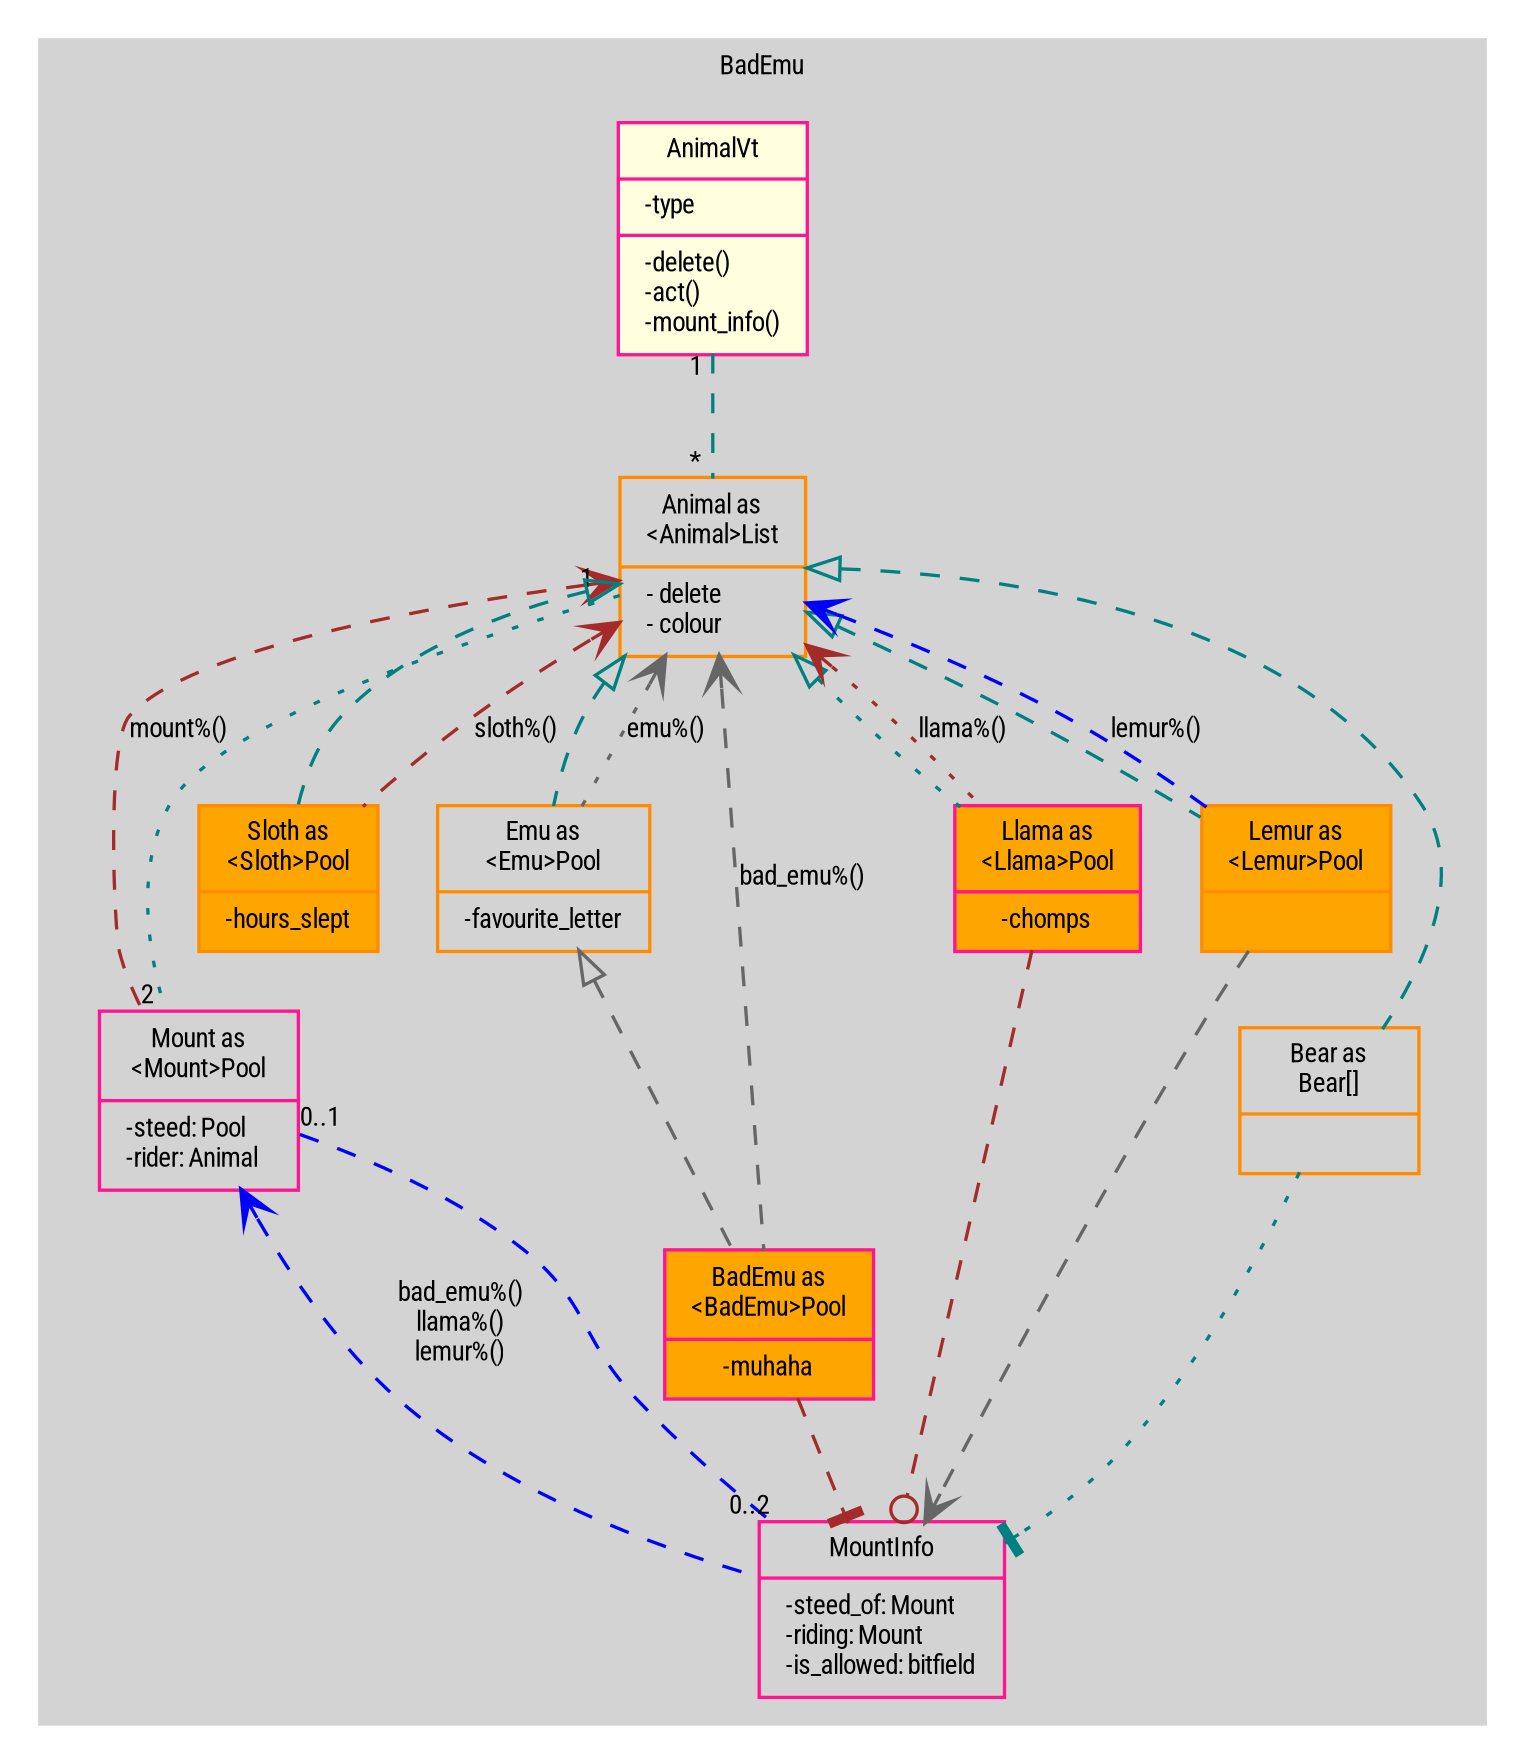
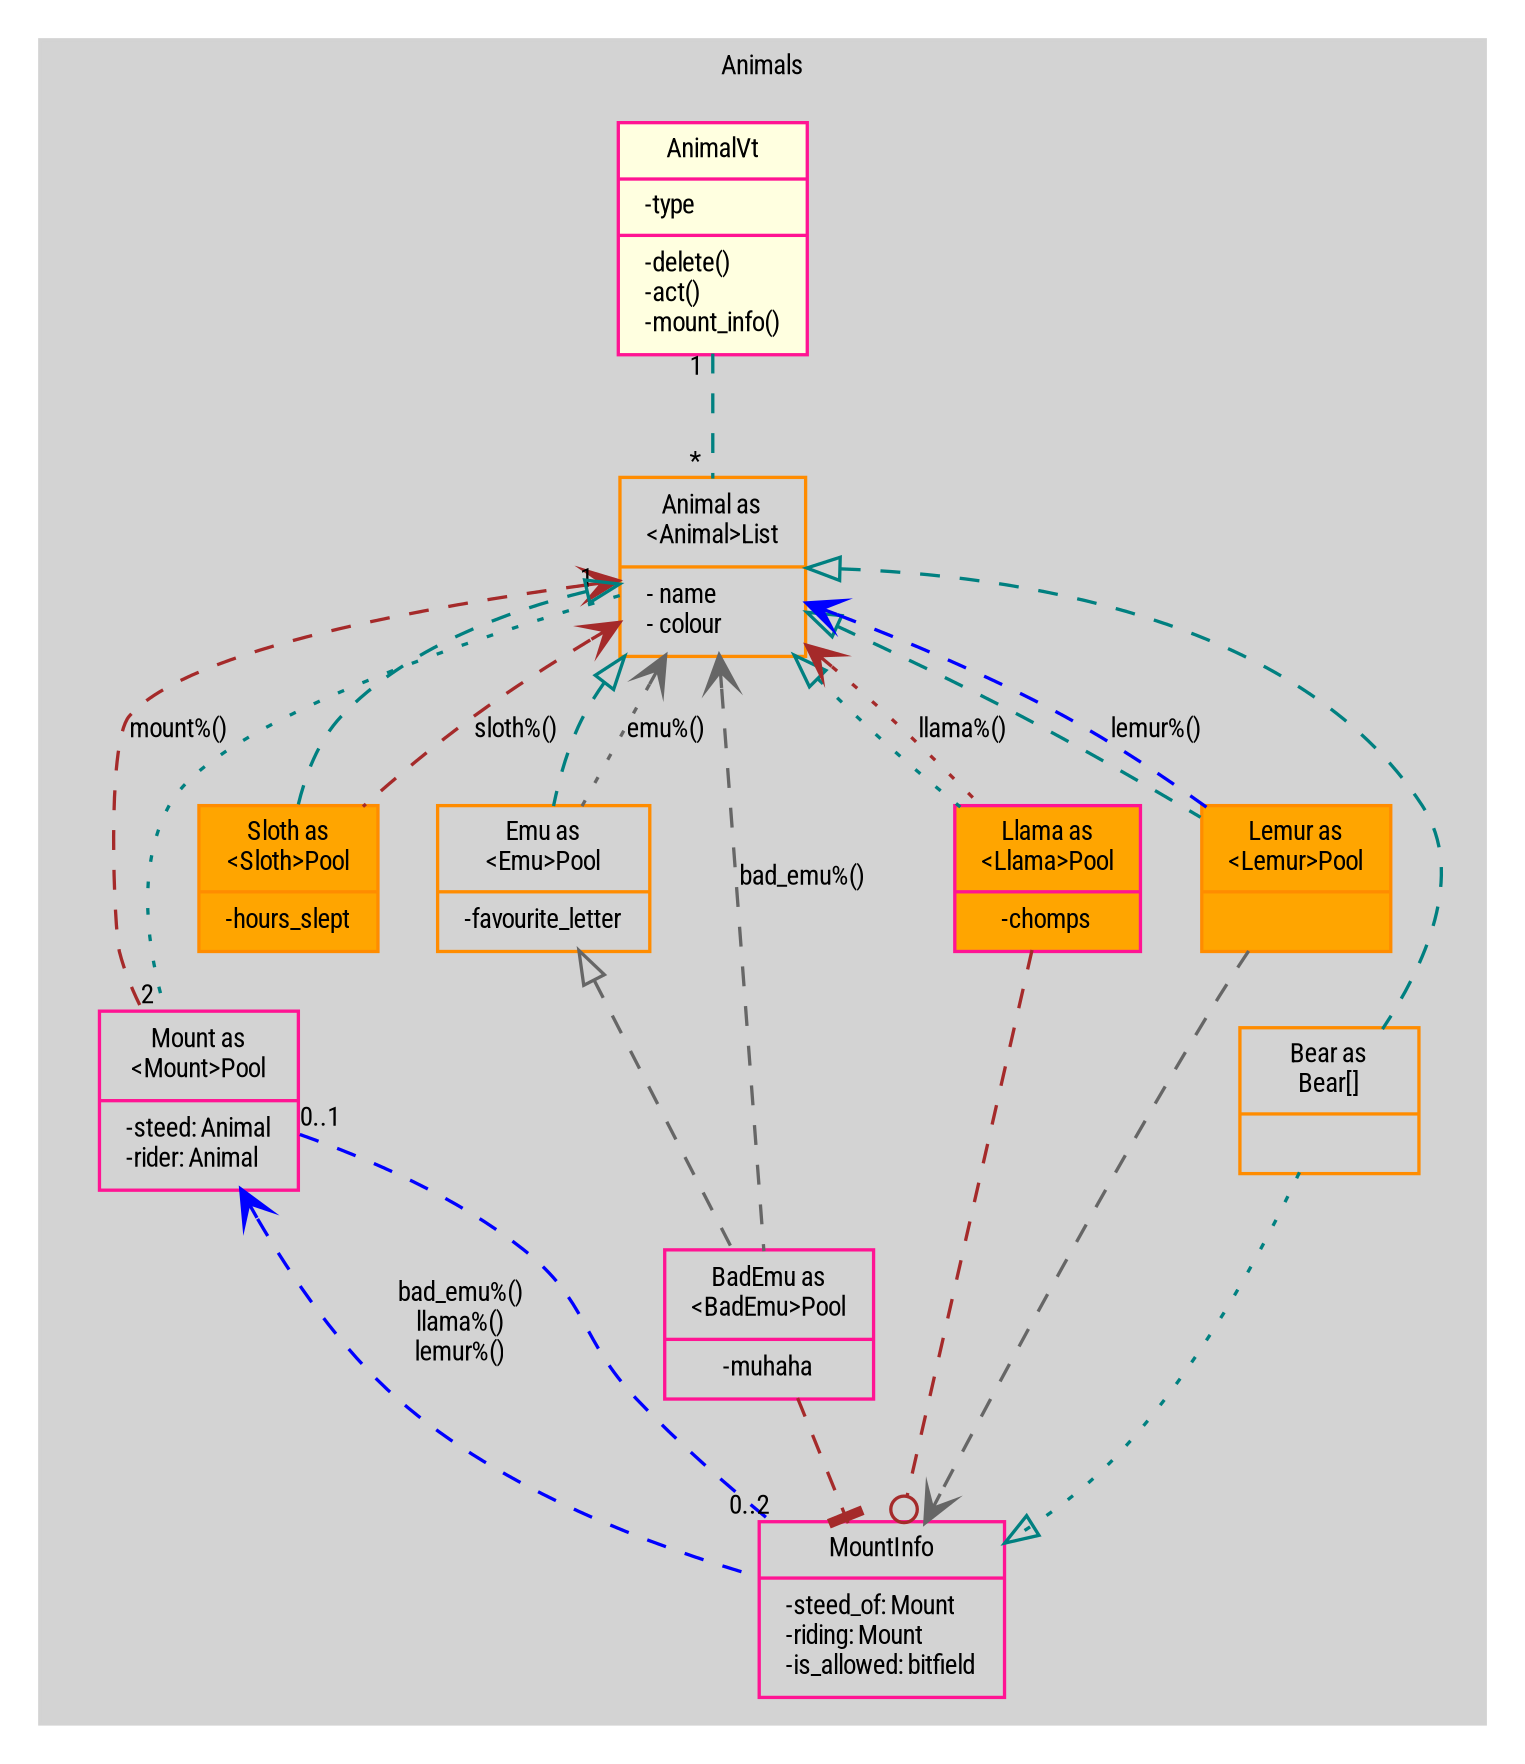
(763, 68) -> (763, 68)
(685, 595) -> (683, 595)
(187, 1129) -> (199, 1129)
(769, 1324) -> (769, 1324)
(1184, 1373) -> (1184, 1373)
